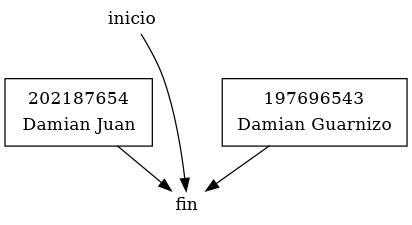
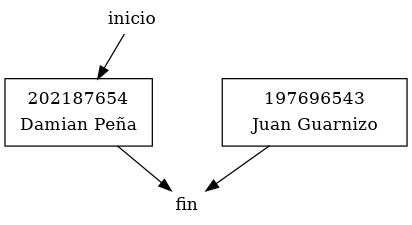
(171, 103) -> (114, 51)
(79, 125) -> (79, 125)
(315, 125) -> (315, 125)
